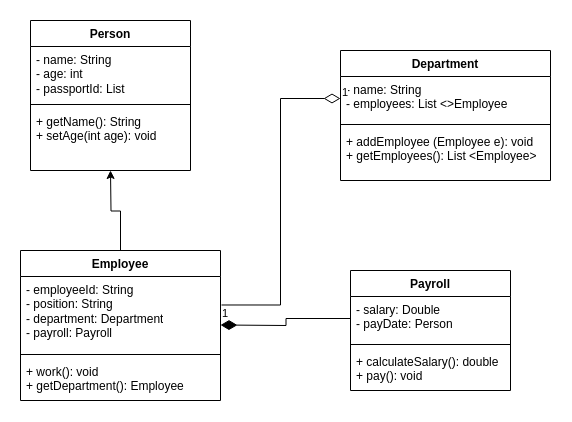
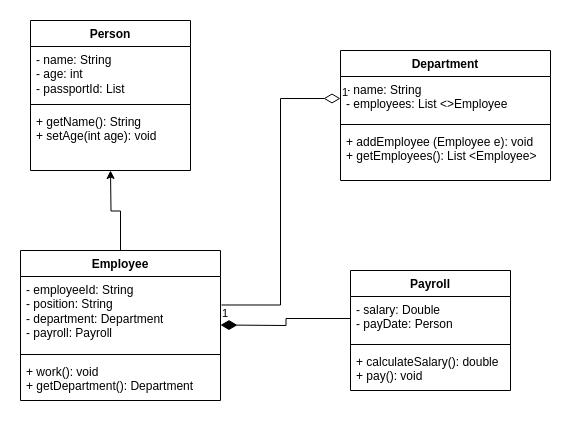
(111, 380) -> (119, 380)
